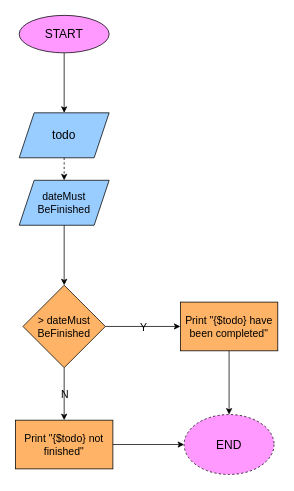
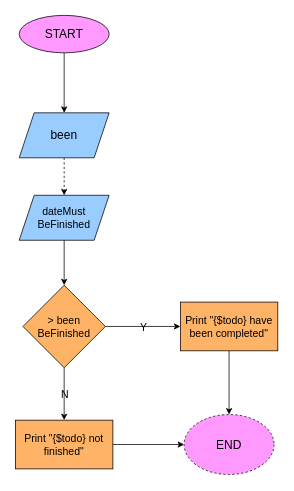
(64, 135) -> (64, 135)
(64, 203) -> (64, 218)
(64, 327) -> (64, 327)
